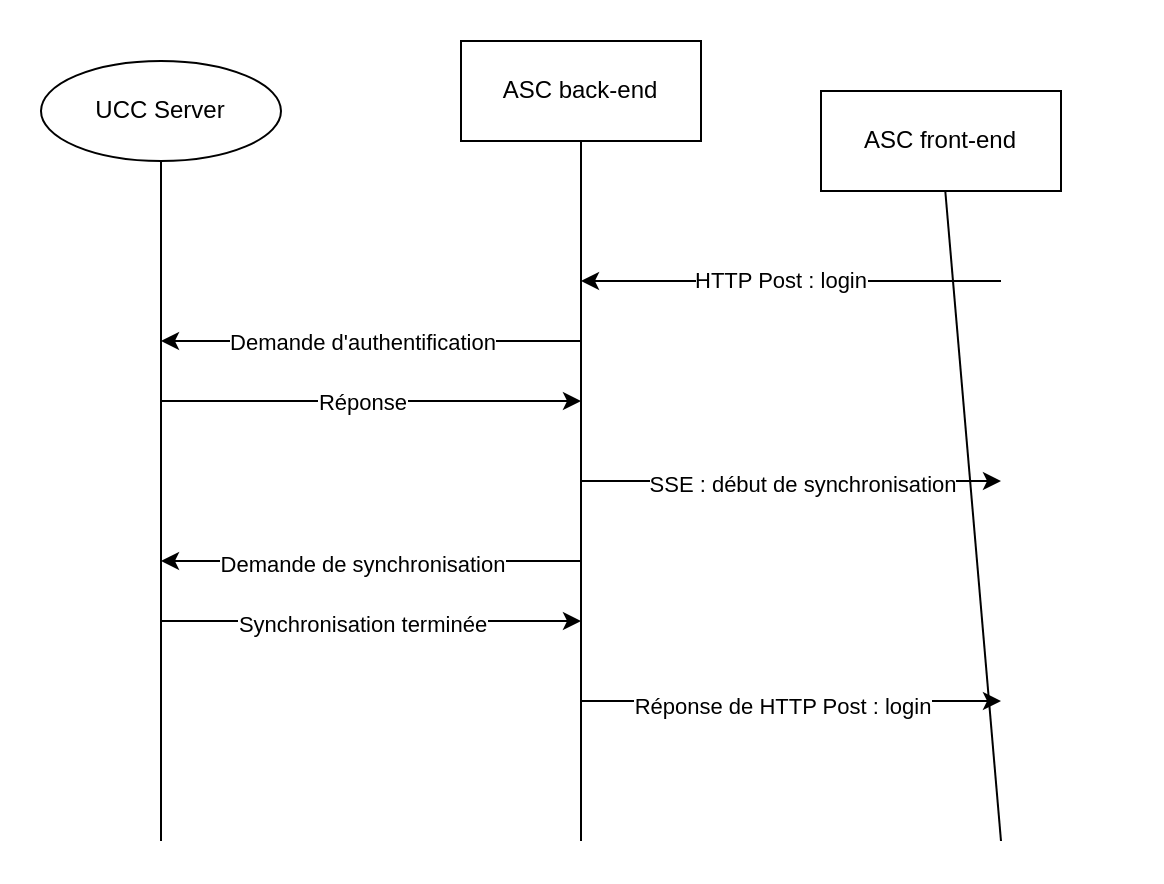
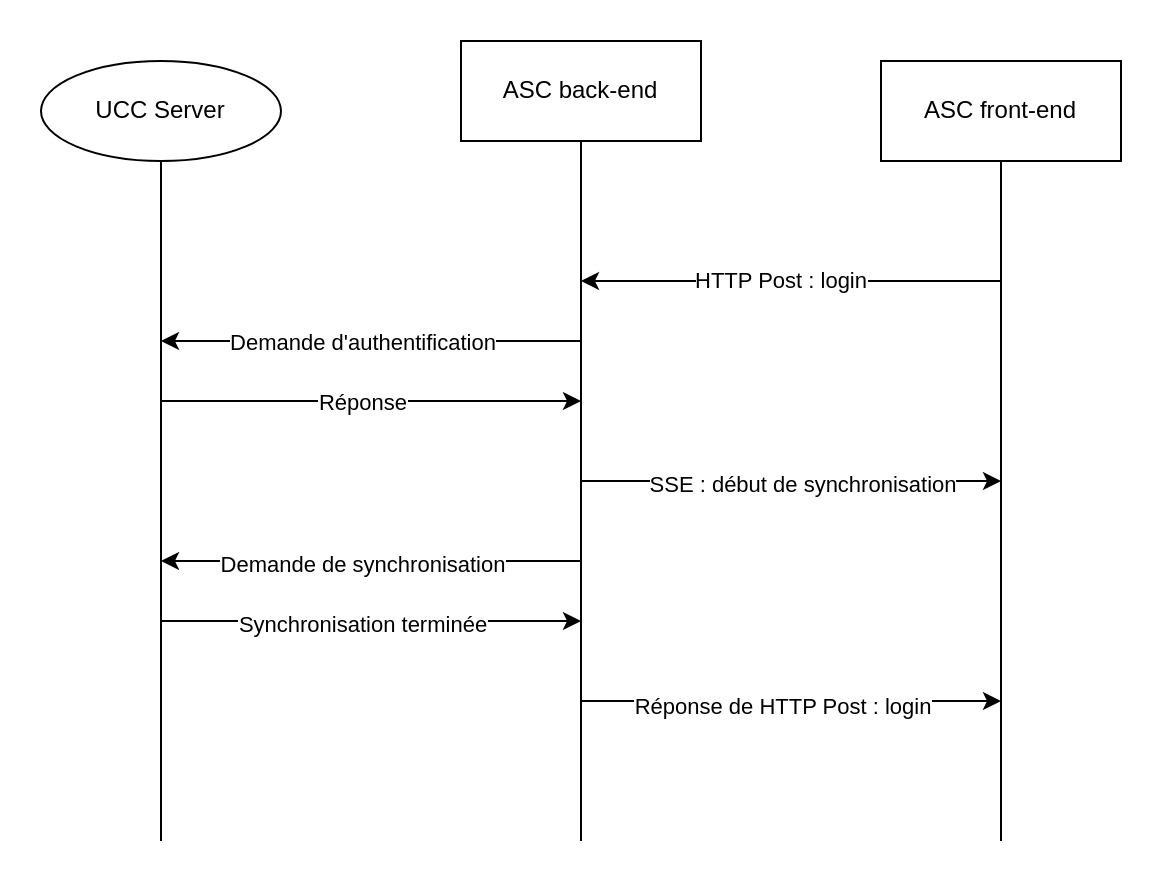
(941, 141) -> (1001, 111)
